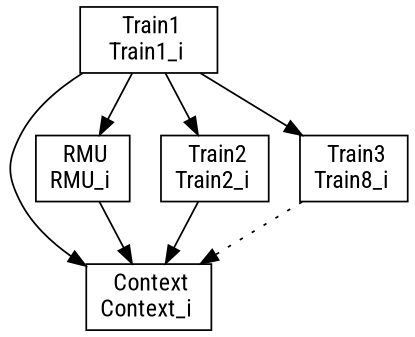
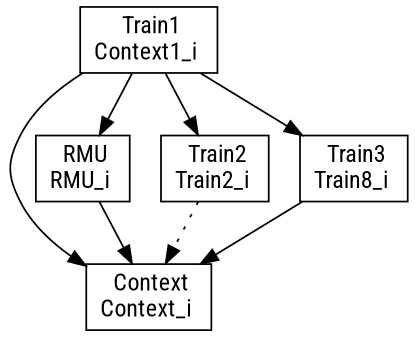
(149, 40) -> (149, 40)
(186, 225) -> (186, 225)
(259, 228) -> (259, 228)
